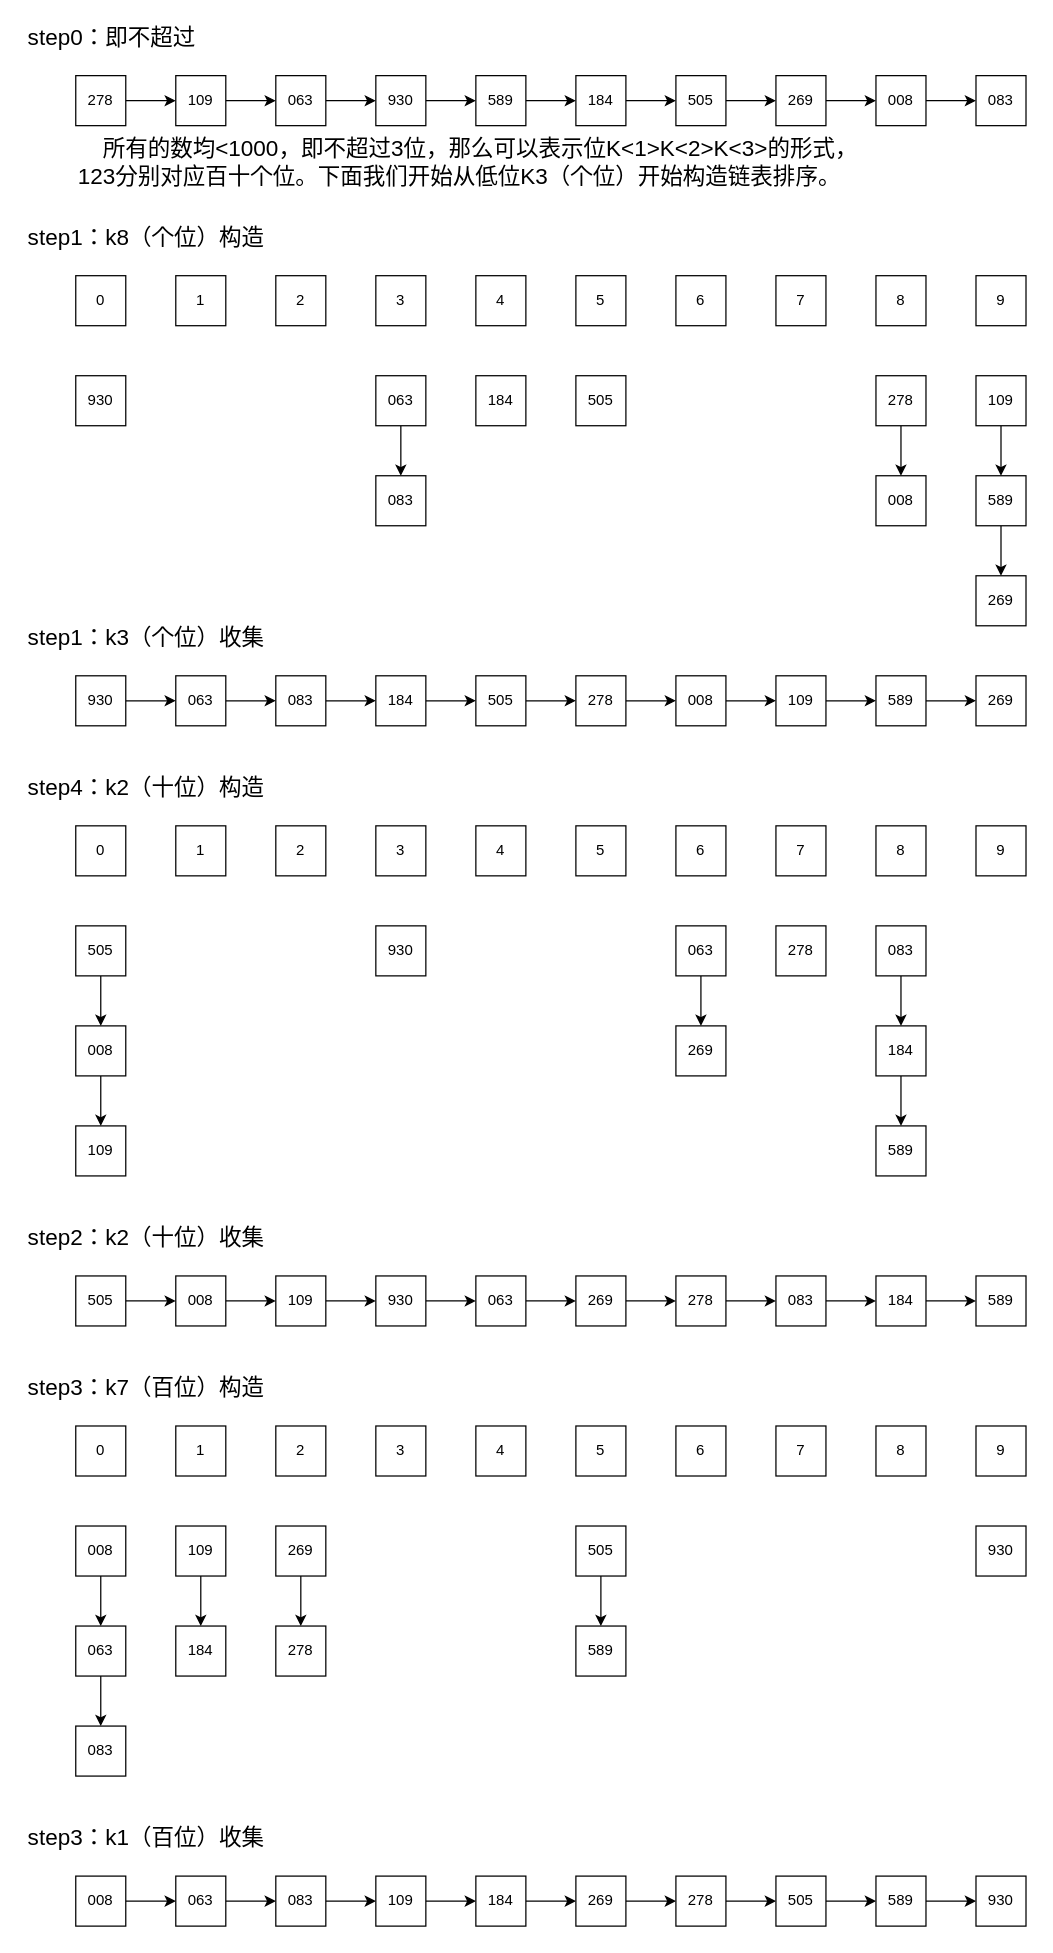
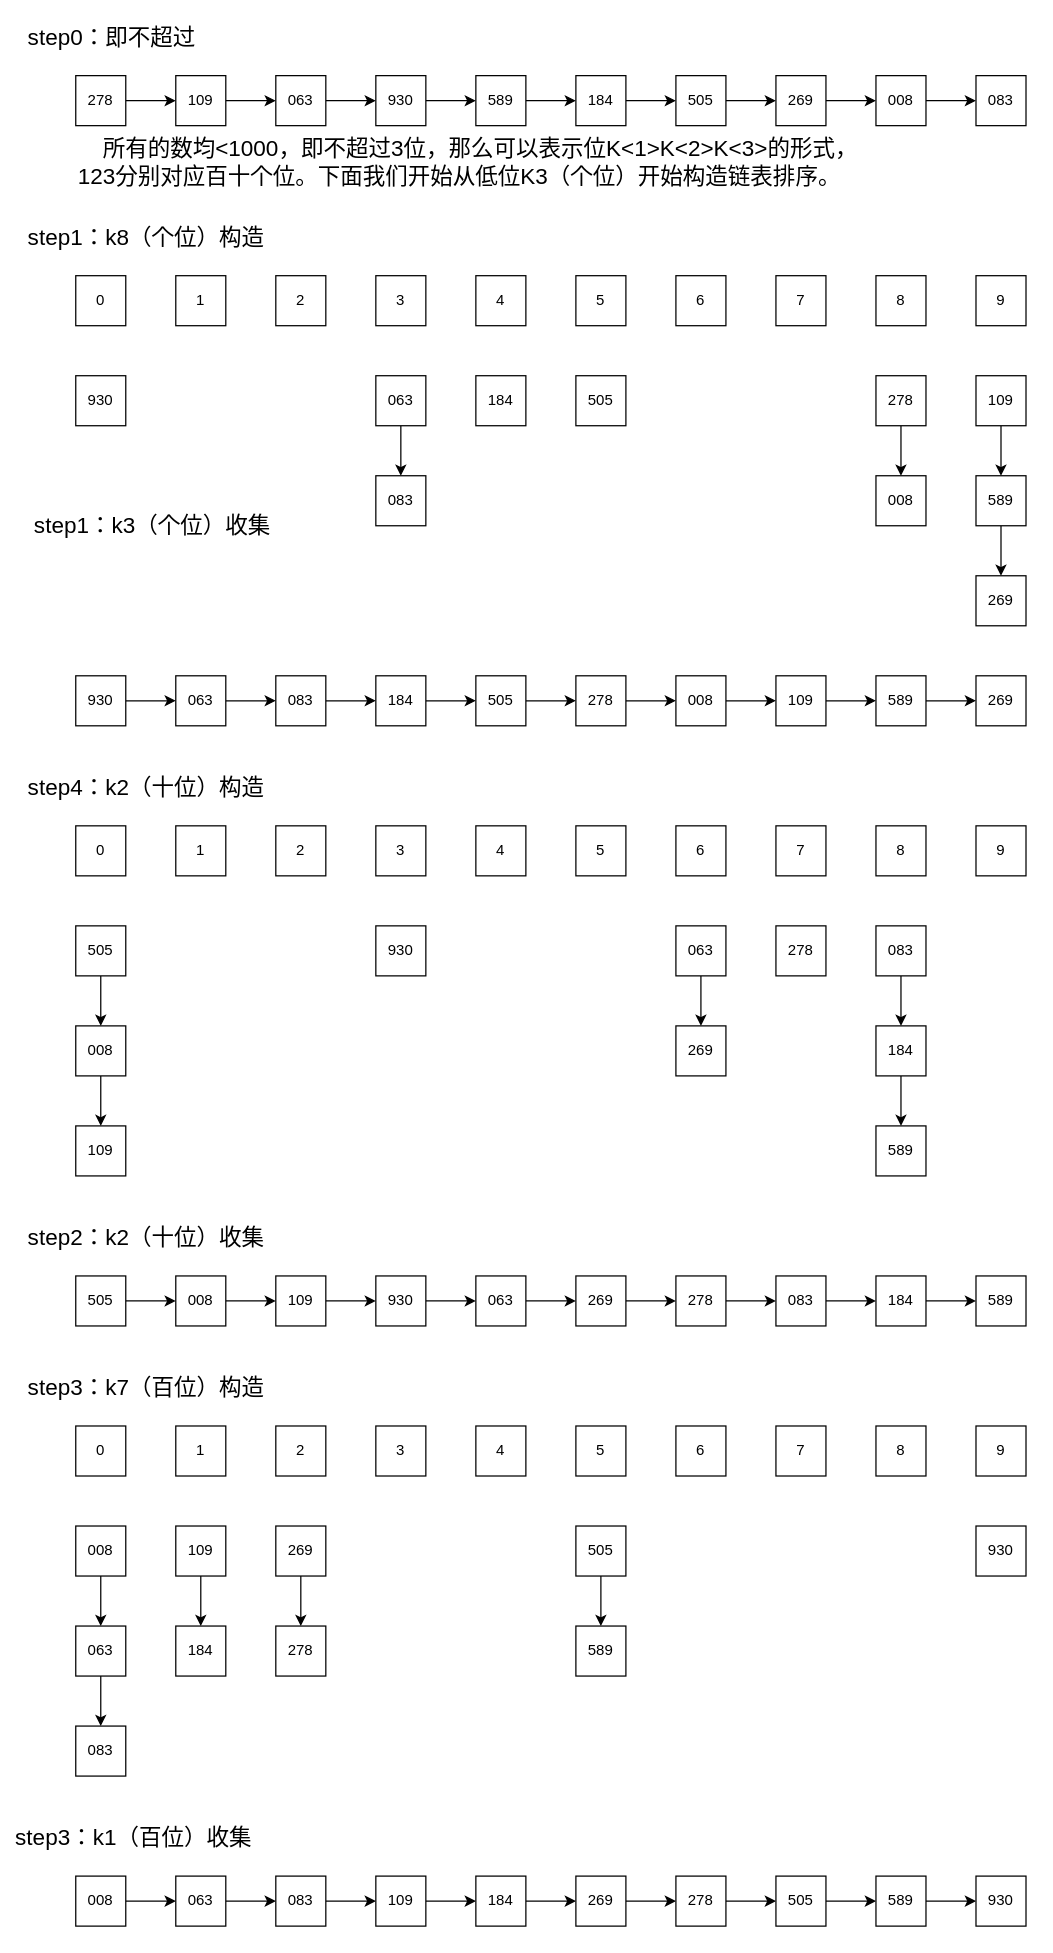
(151, 638) -> (157, 526)
(151, 1838) -> (138, 1838)
